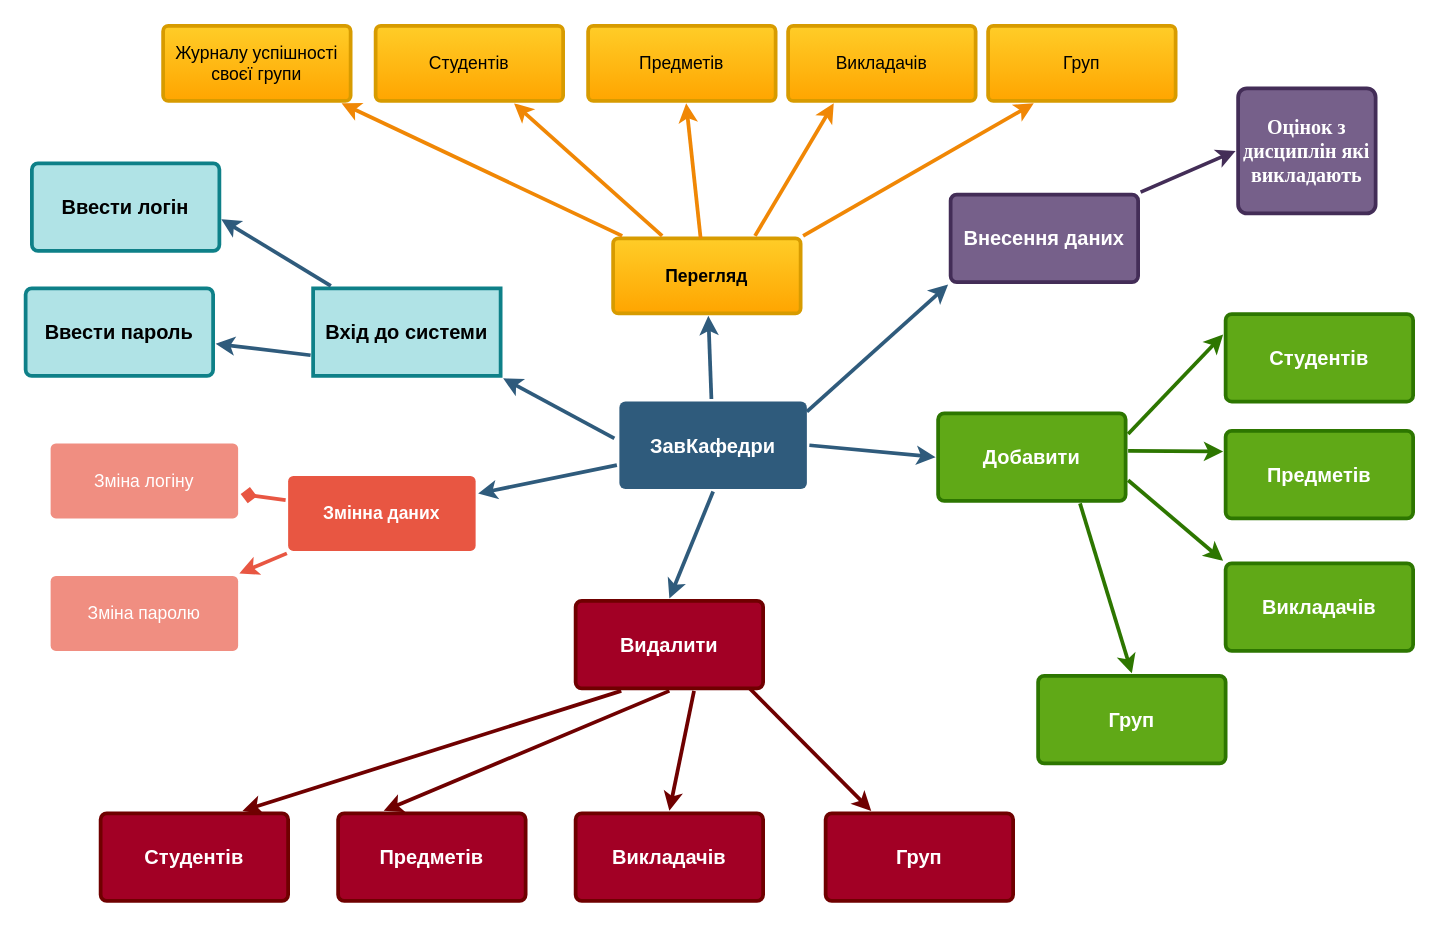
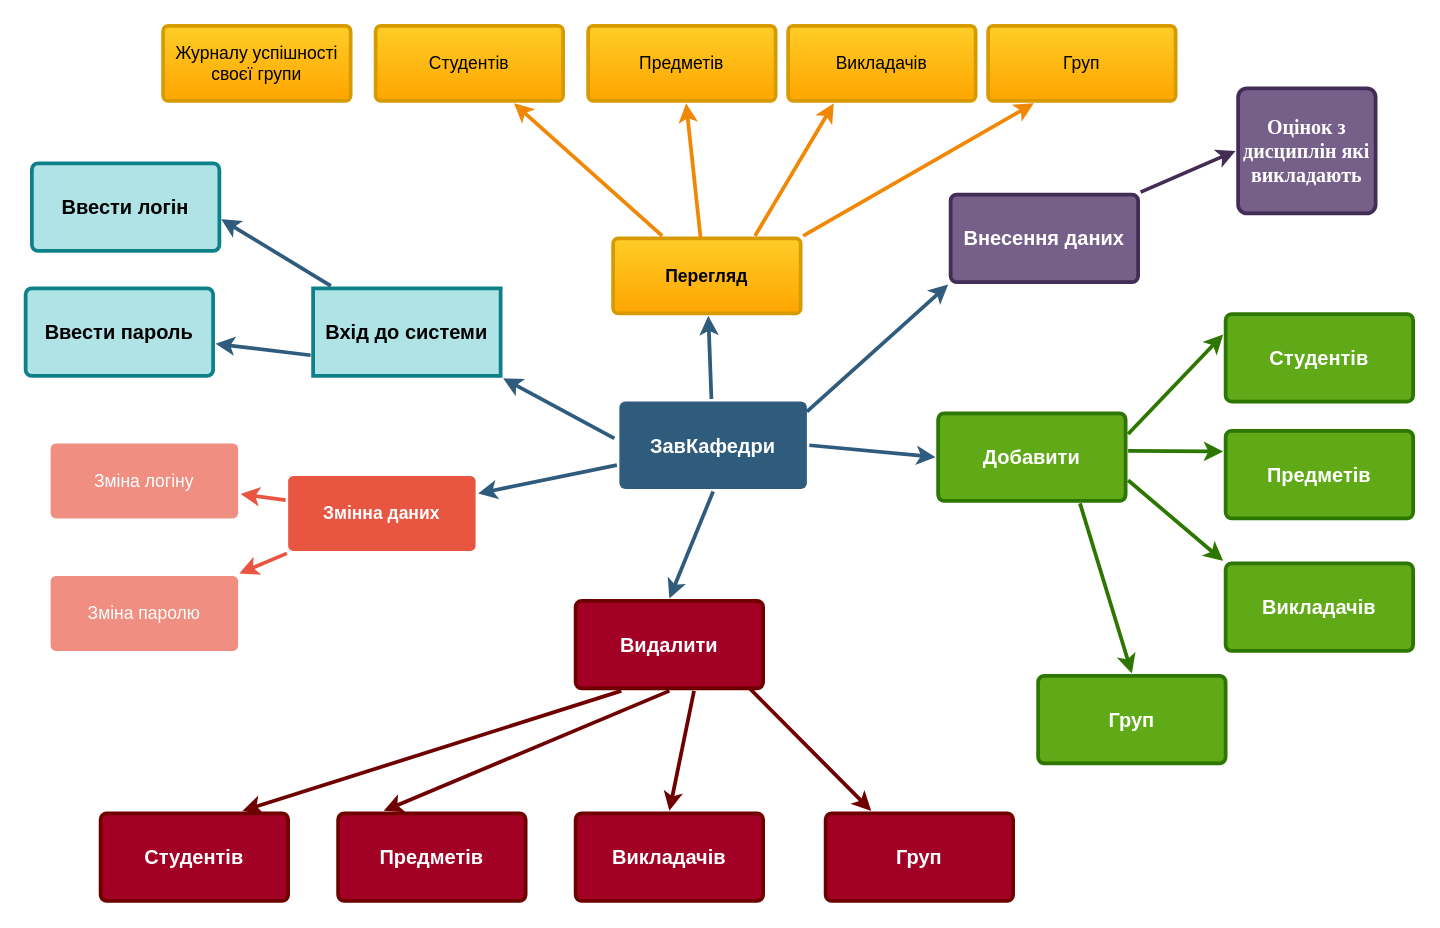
(488, 172) -> none
(256, 496) -> (255, 496)
